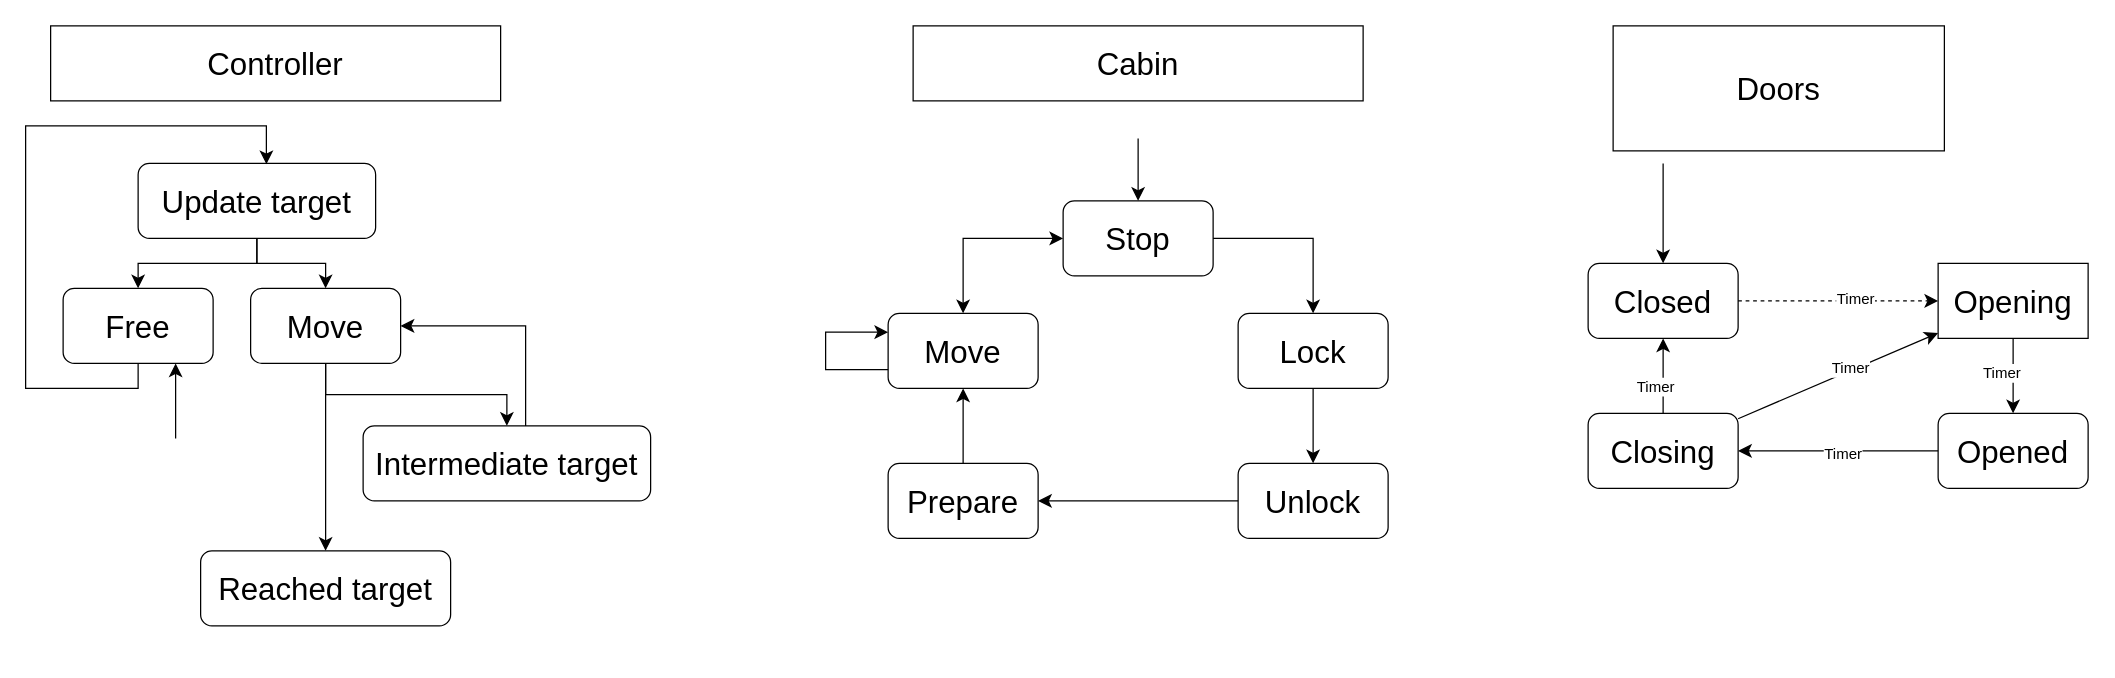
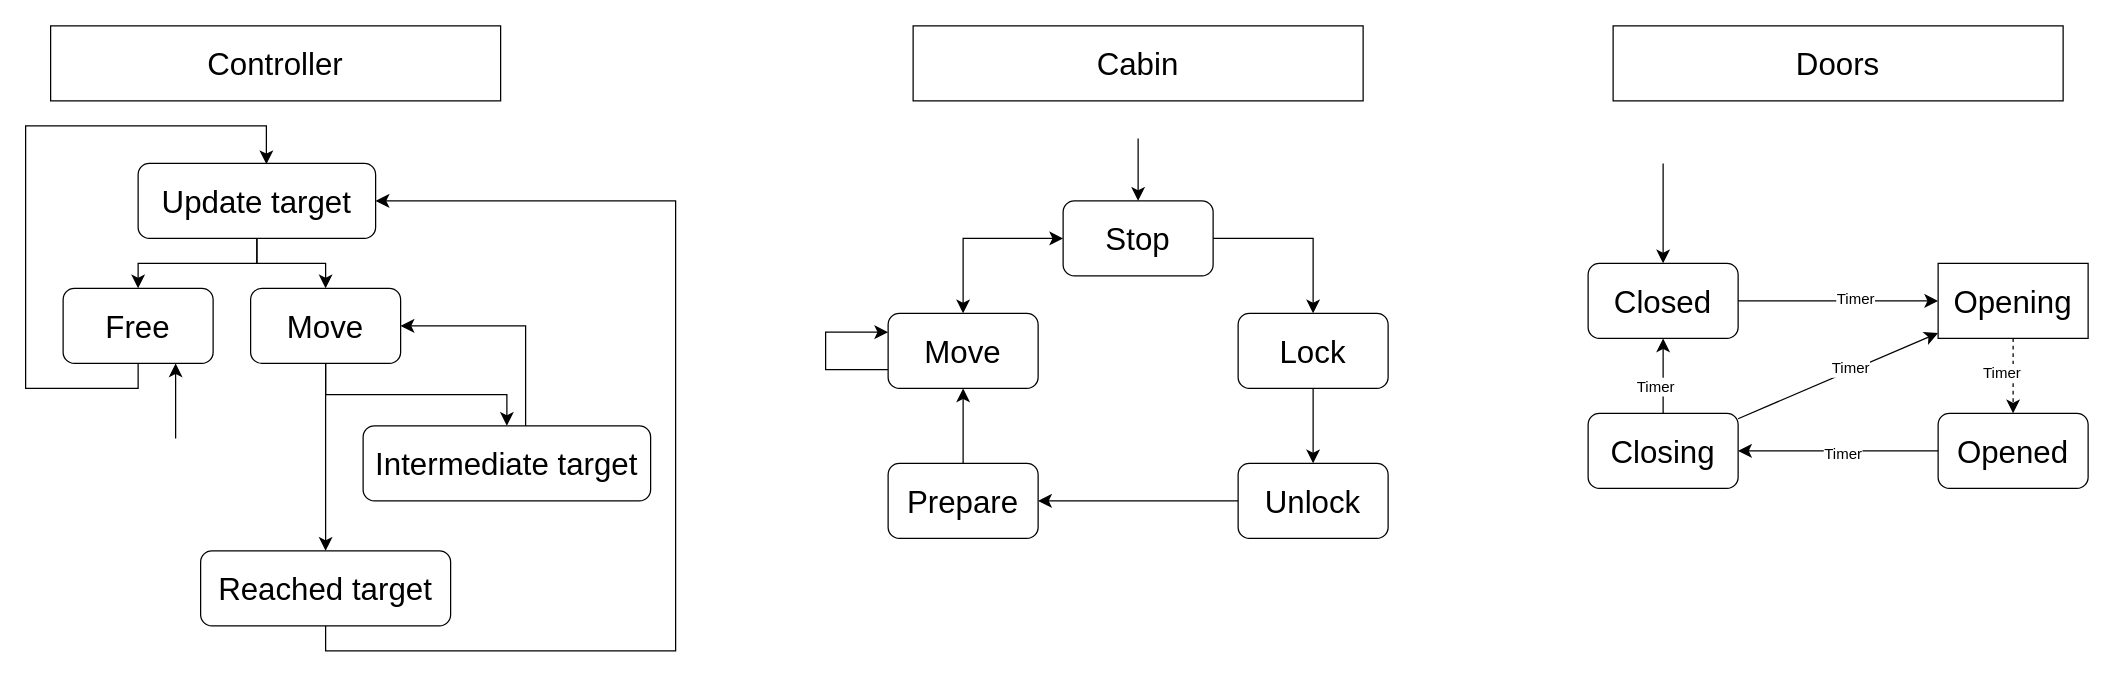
(1779, 88) -> (1838, 63)
(1788, 301) -> (1788, 301)
(2013, 351) -> (2013, 351)
none -> (676, 469)
